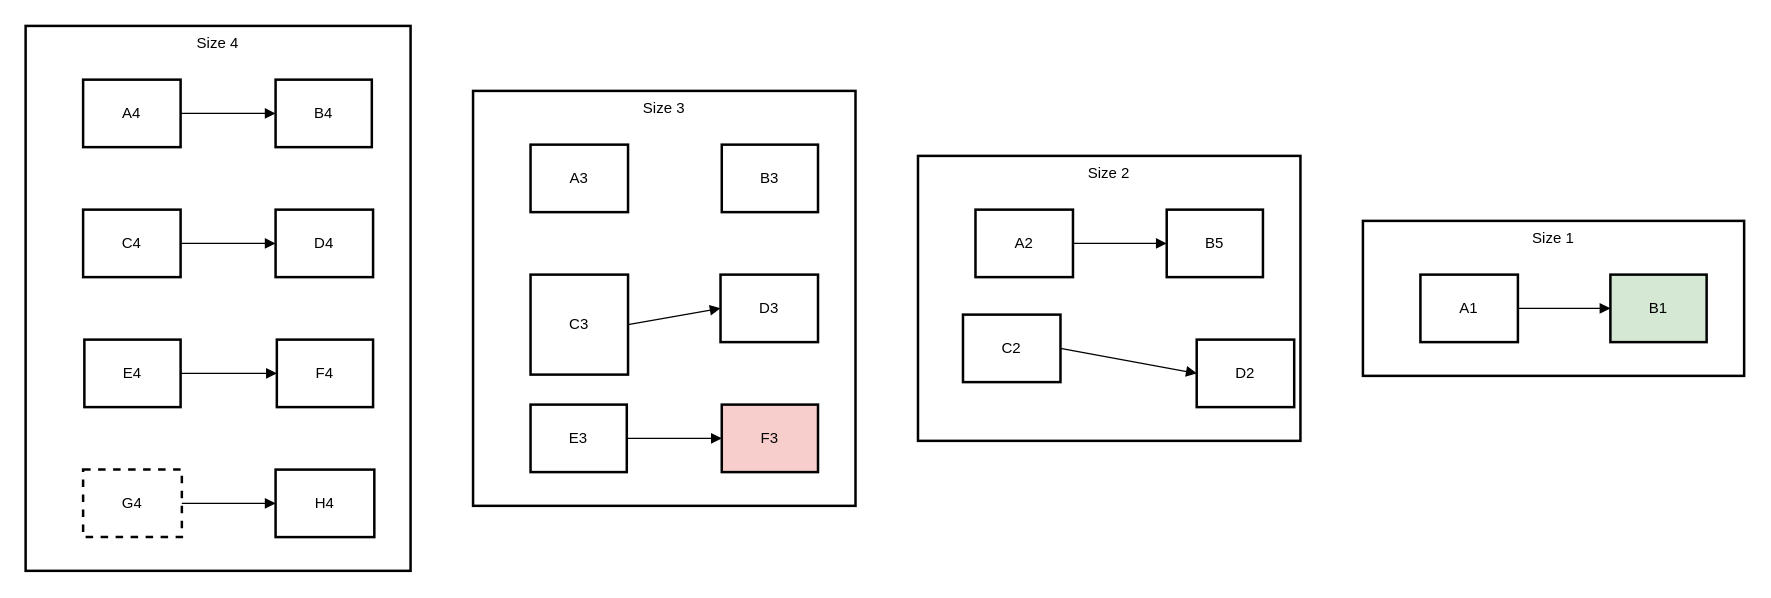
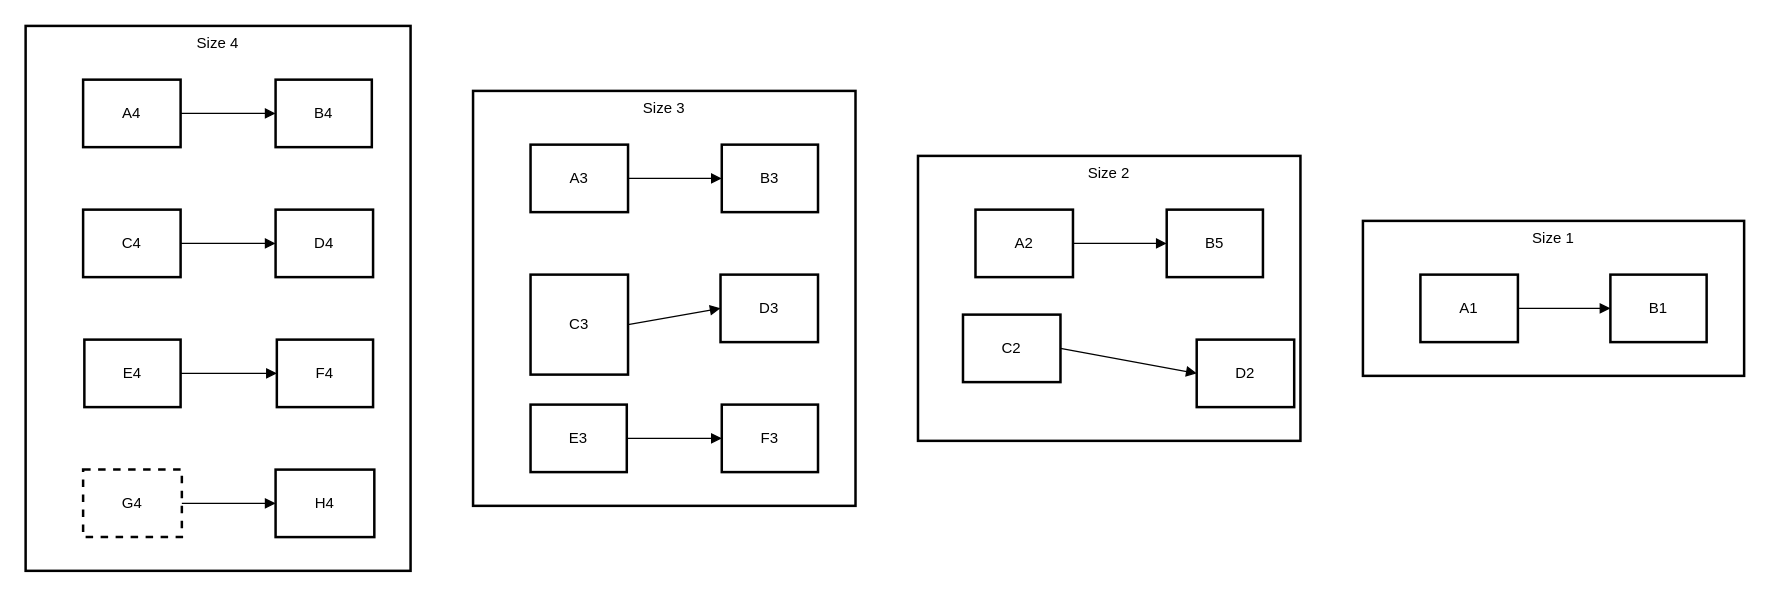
none -> (670, 178)
(1659, 308) -> (1659, 308)
(770, 438) -> (770, 438)
